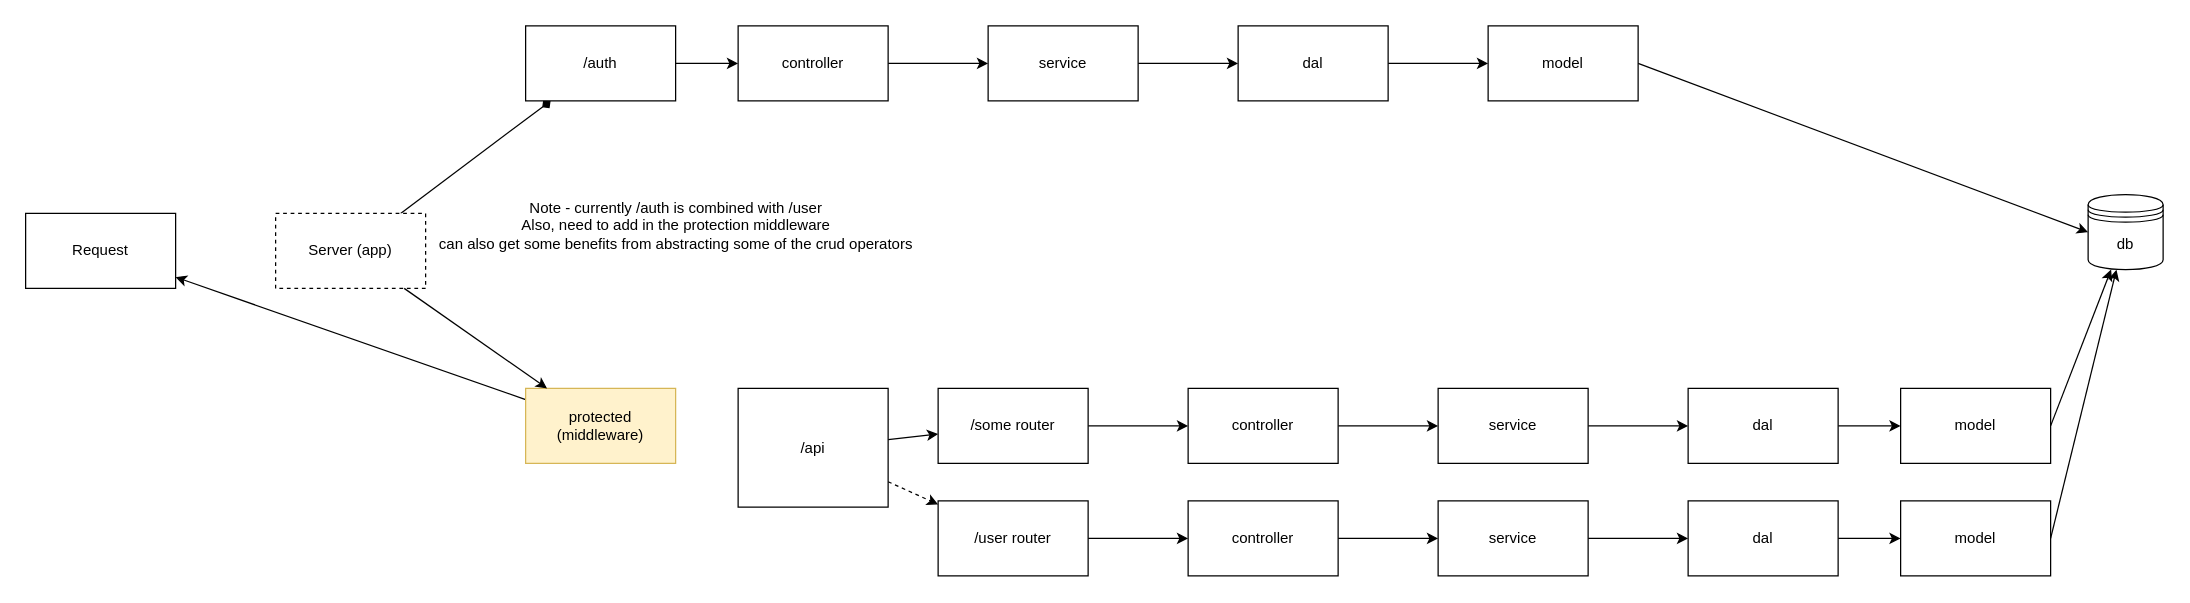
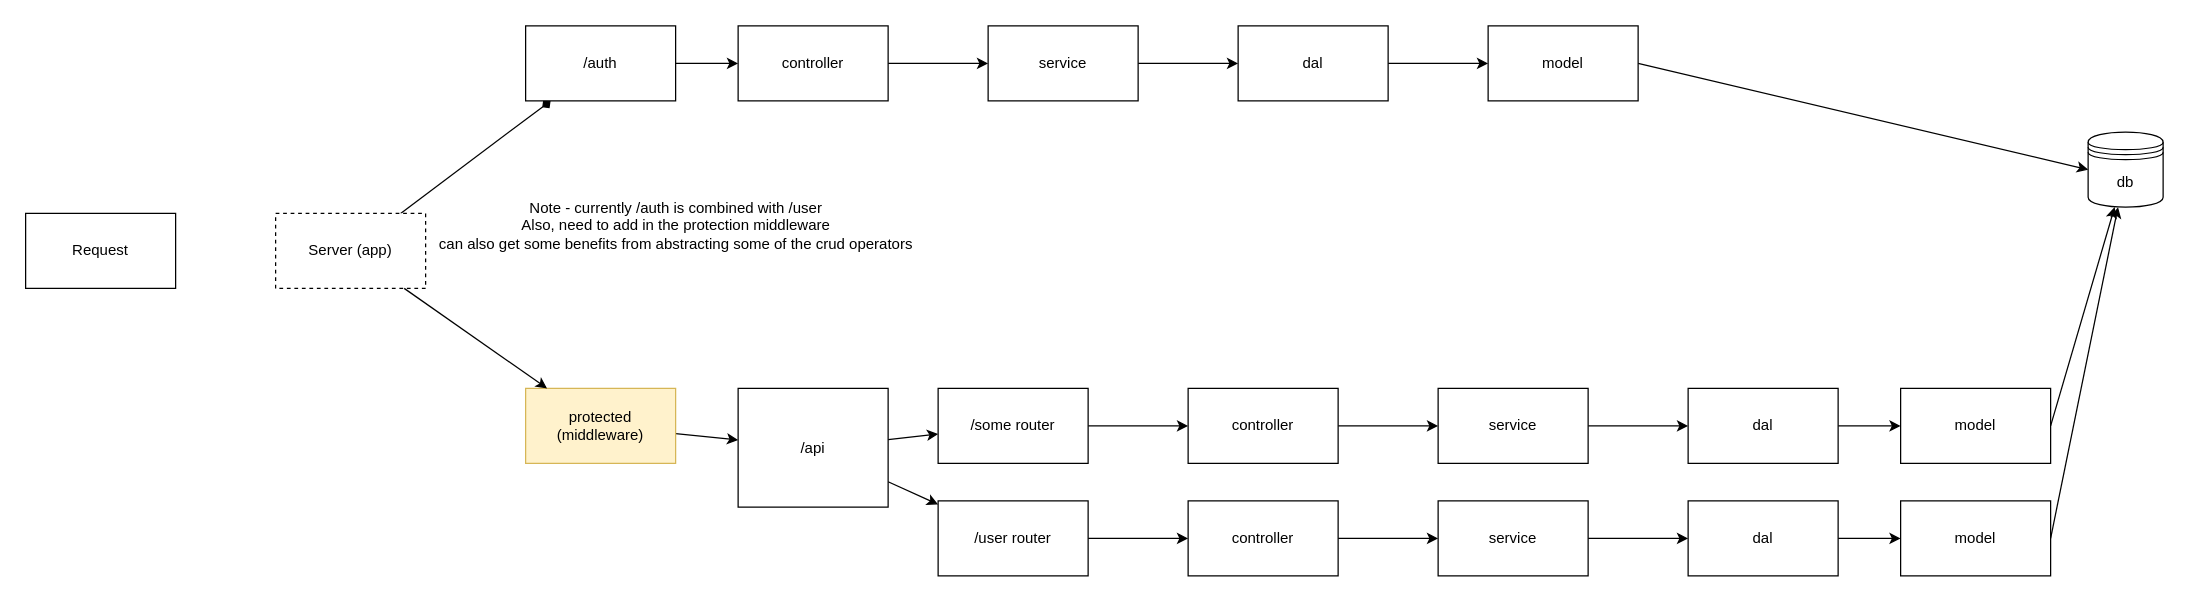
(2126, 232) -> (2126, 169)
(354, 339) -> (703, 436)
(910, 491) -> (910, 491)
